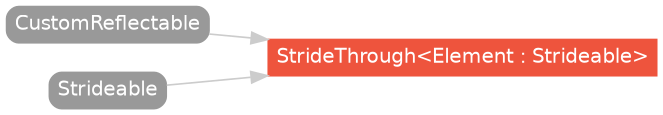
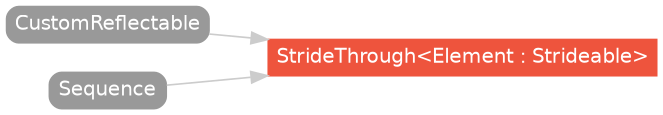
(108, 91) -> (108, 91)
